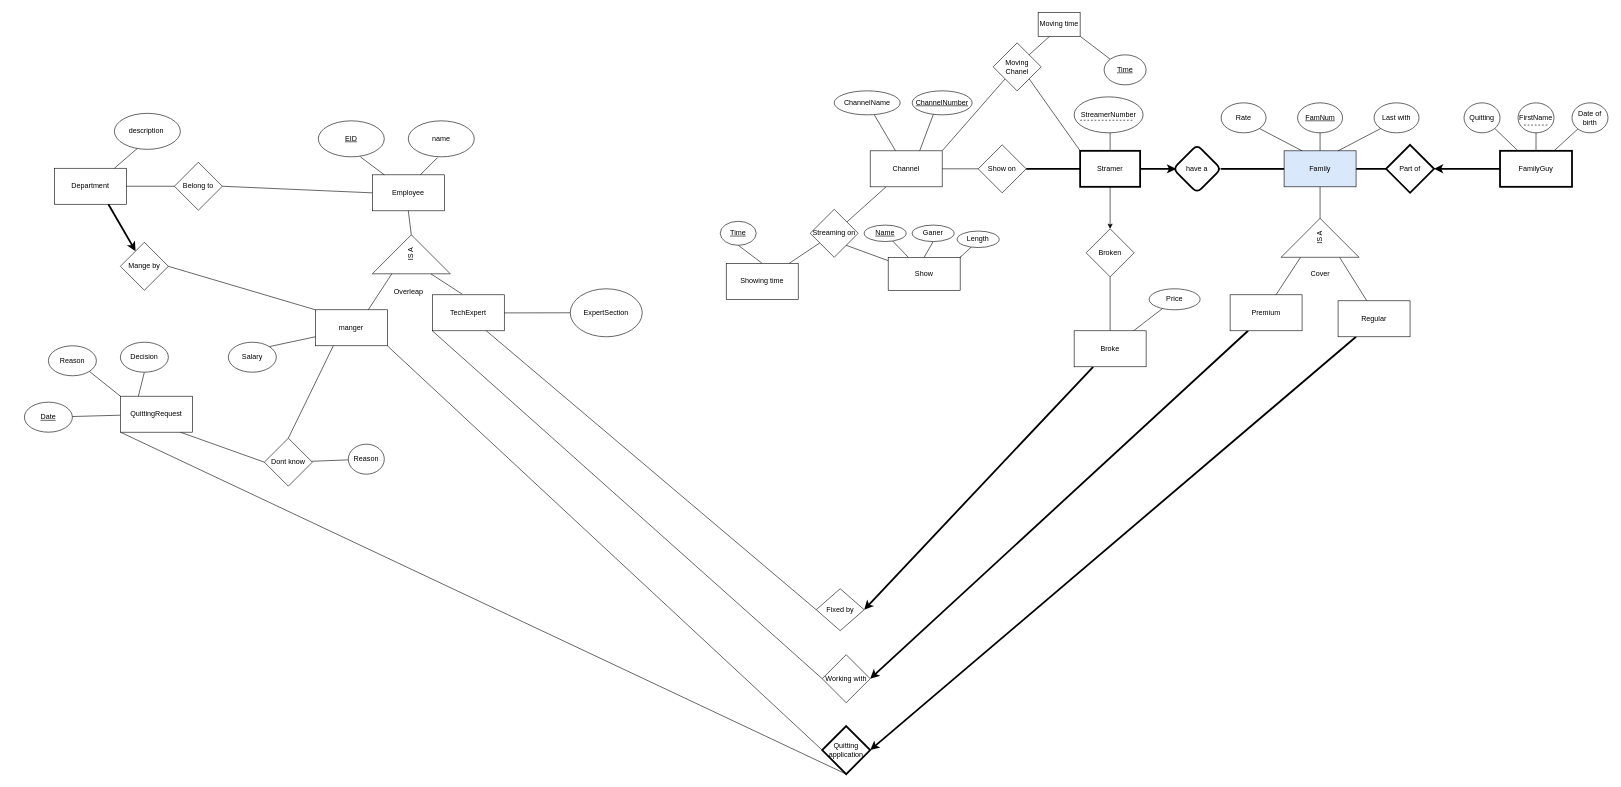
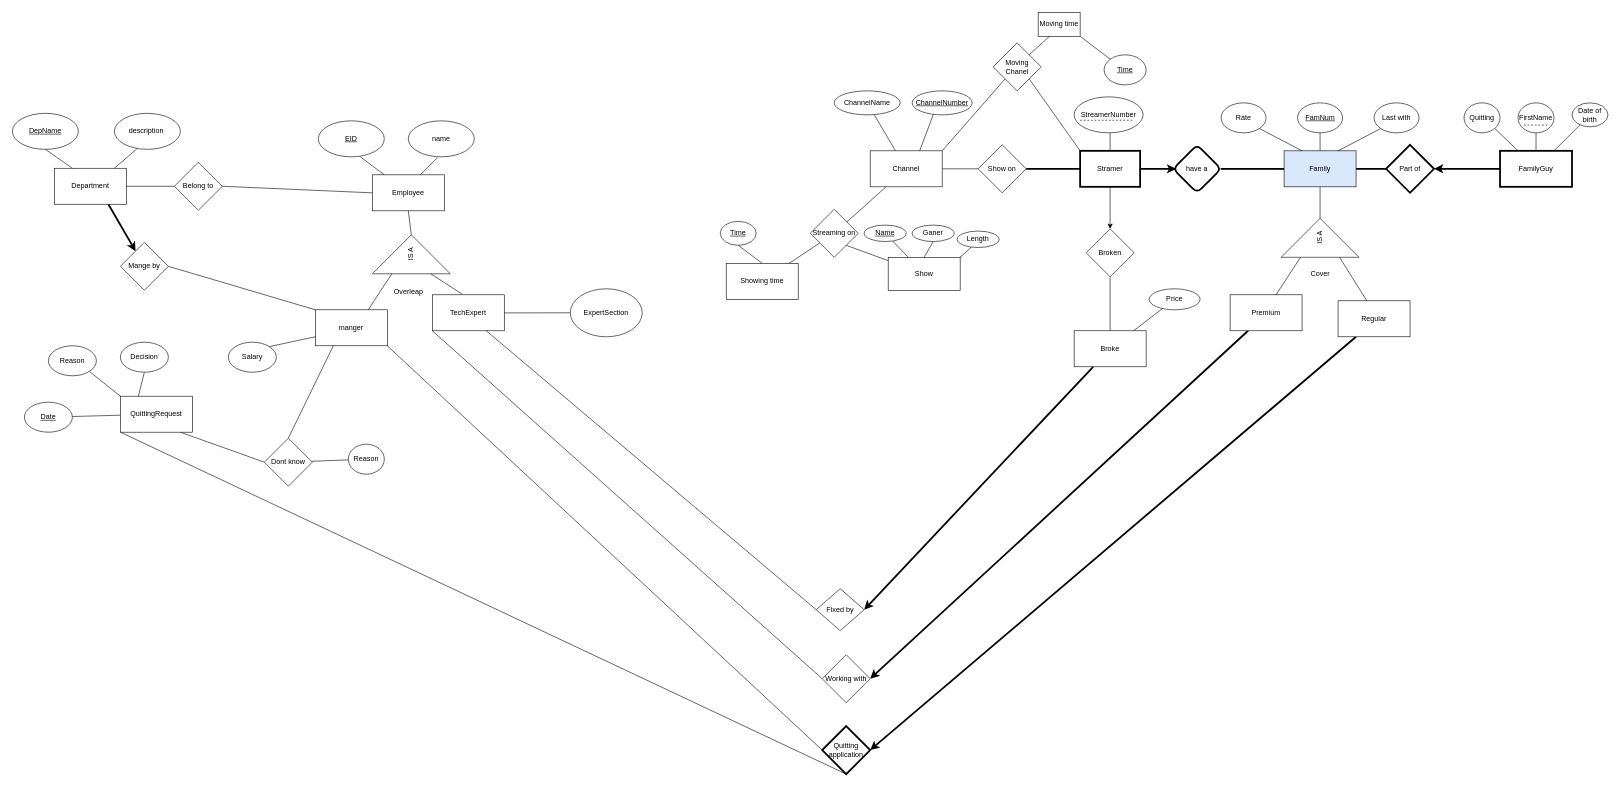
(1590, 118) -> (1590, 115)
none -> (45, 131)
none -> (59, 159)
